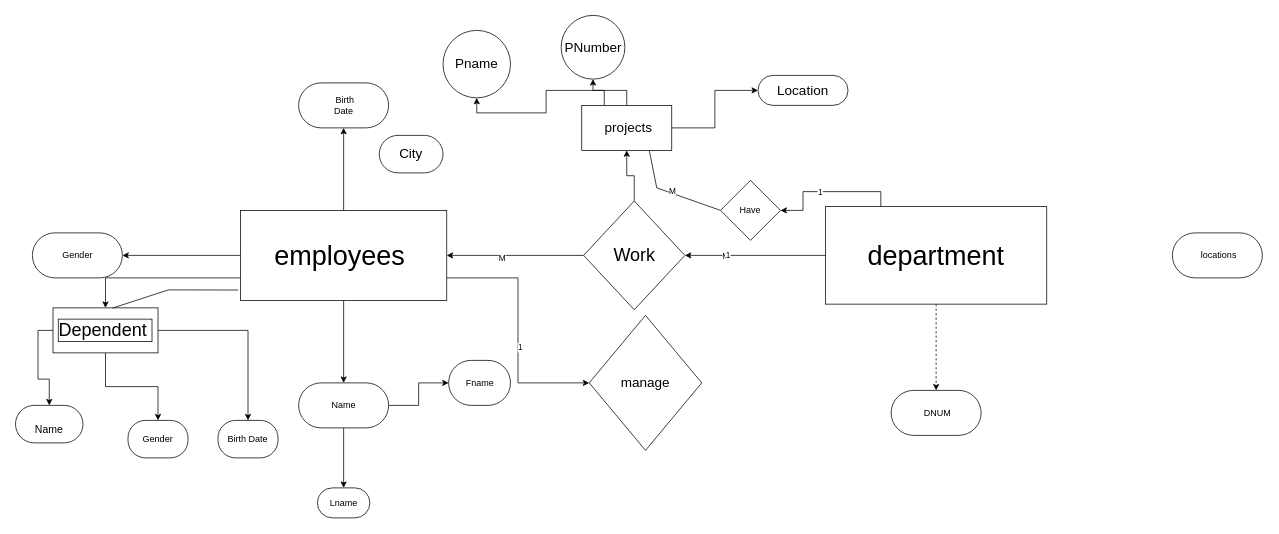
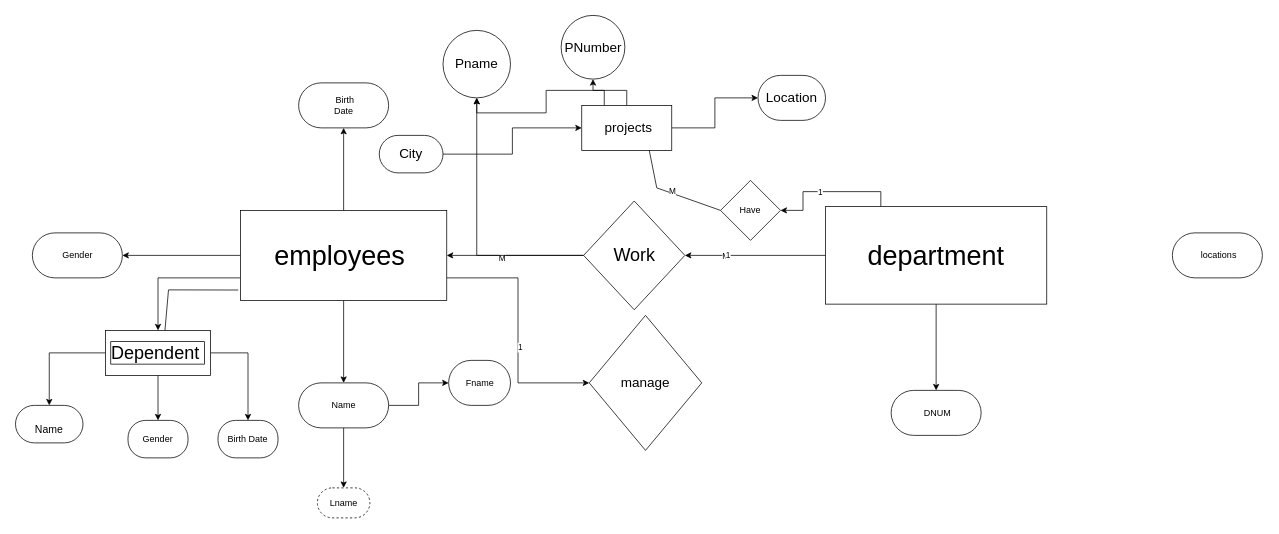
(803, 90) -> (792, 98)
none -> (512, 141)
(633, 176) -> (477, 184)
(105, 330) -> (158, 353)
(936, 344) -> (936, 344)
(344, 503) -> (344, 503)
